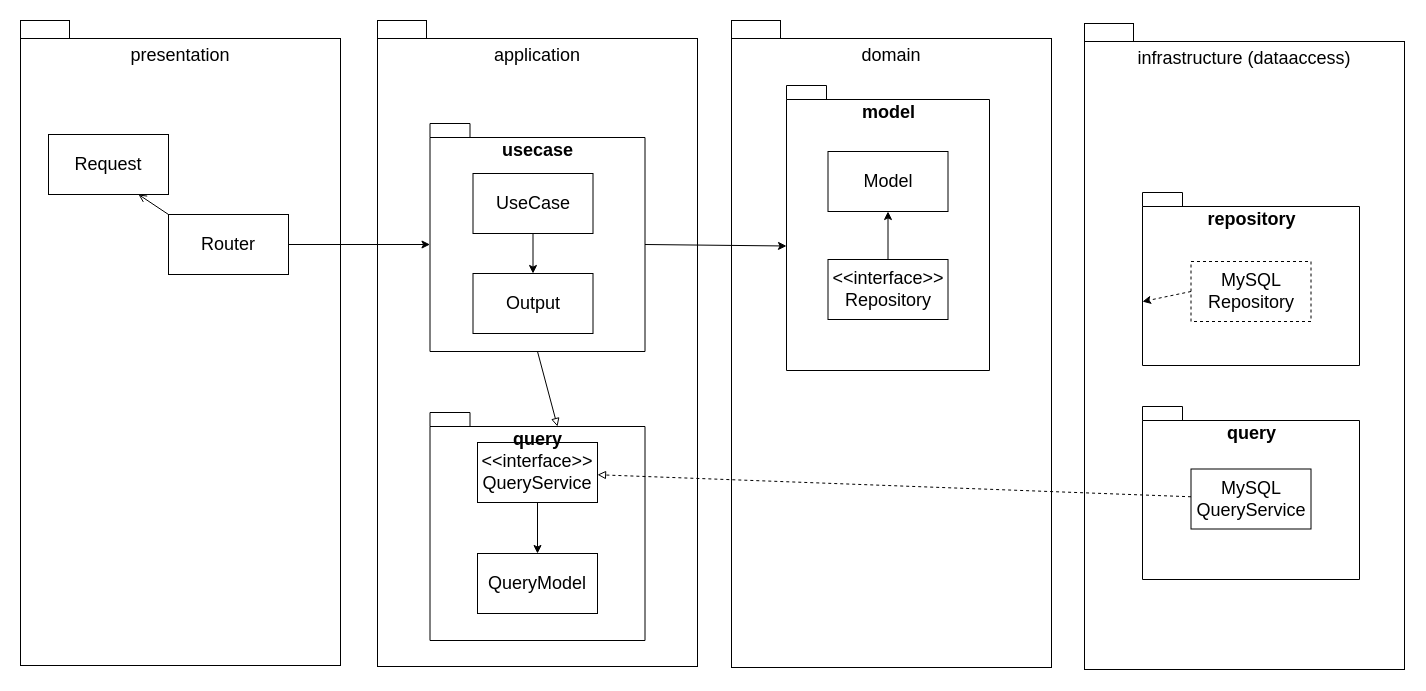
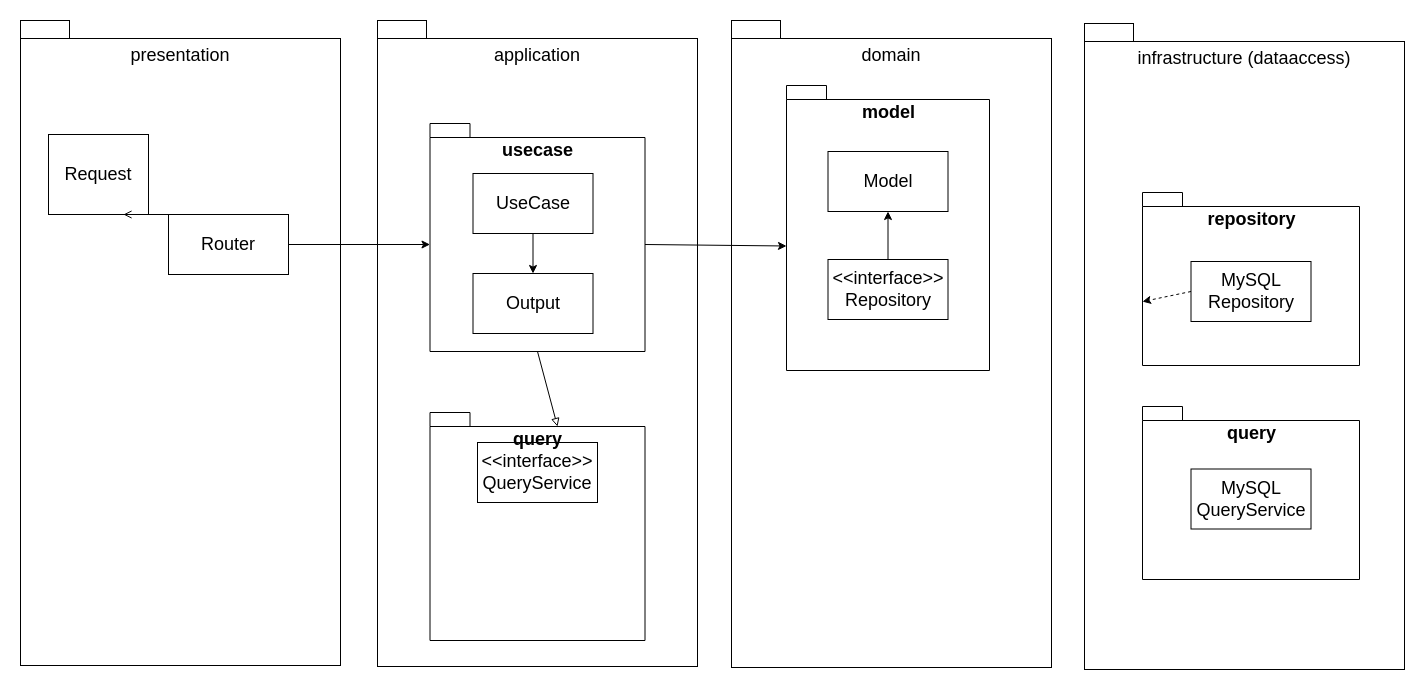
(109, 165) -> (99, 175)
(1251, 292) -> (1251, 292)
(899, 486) -> none
(538, 525) -> none
(538, 584) -> none
